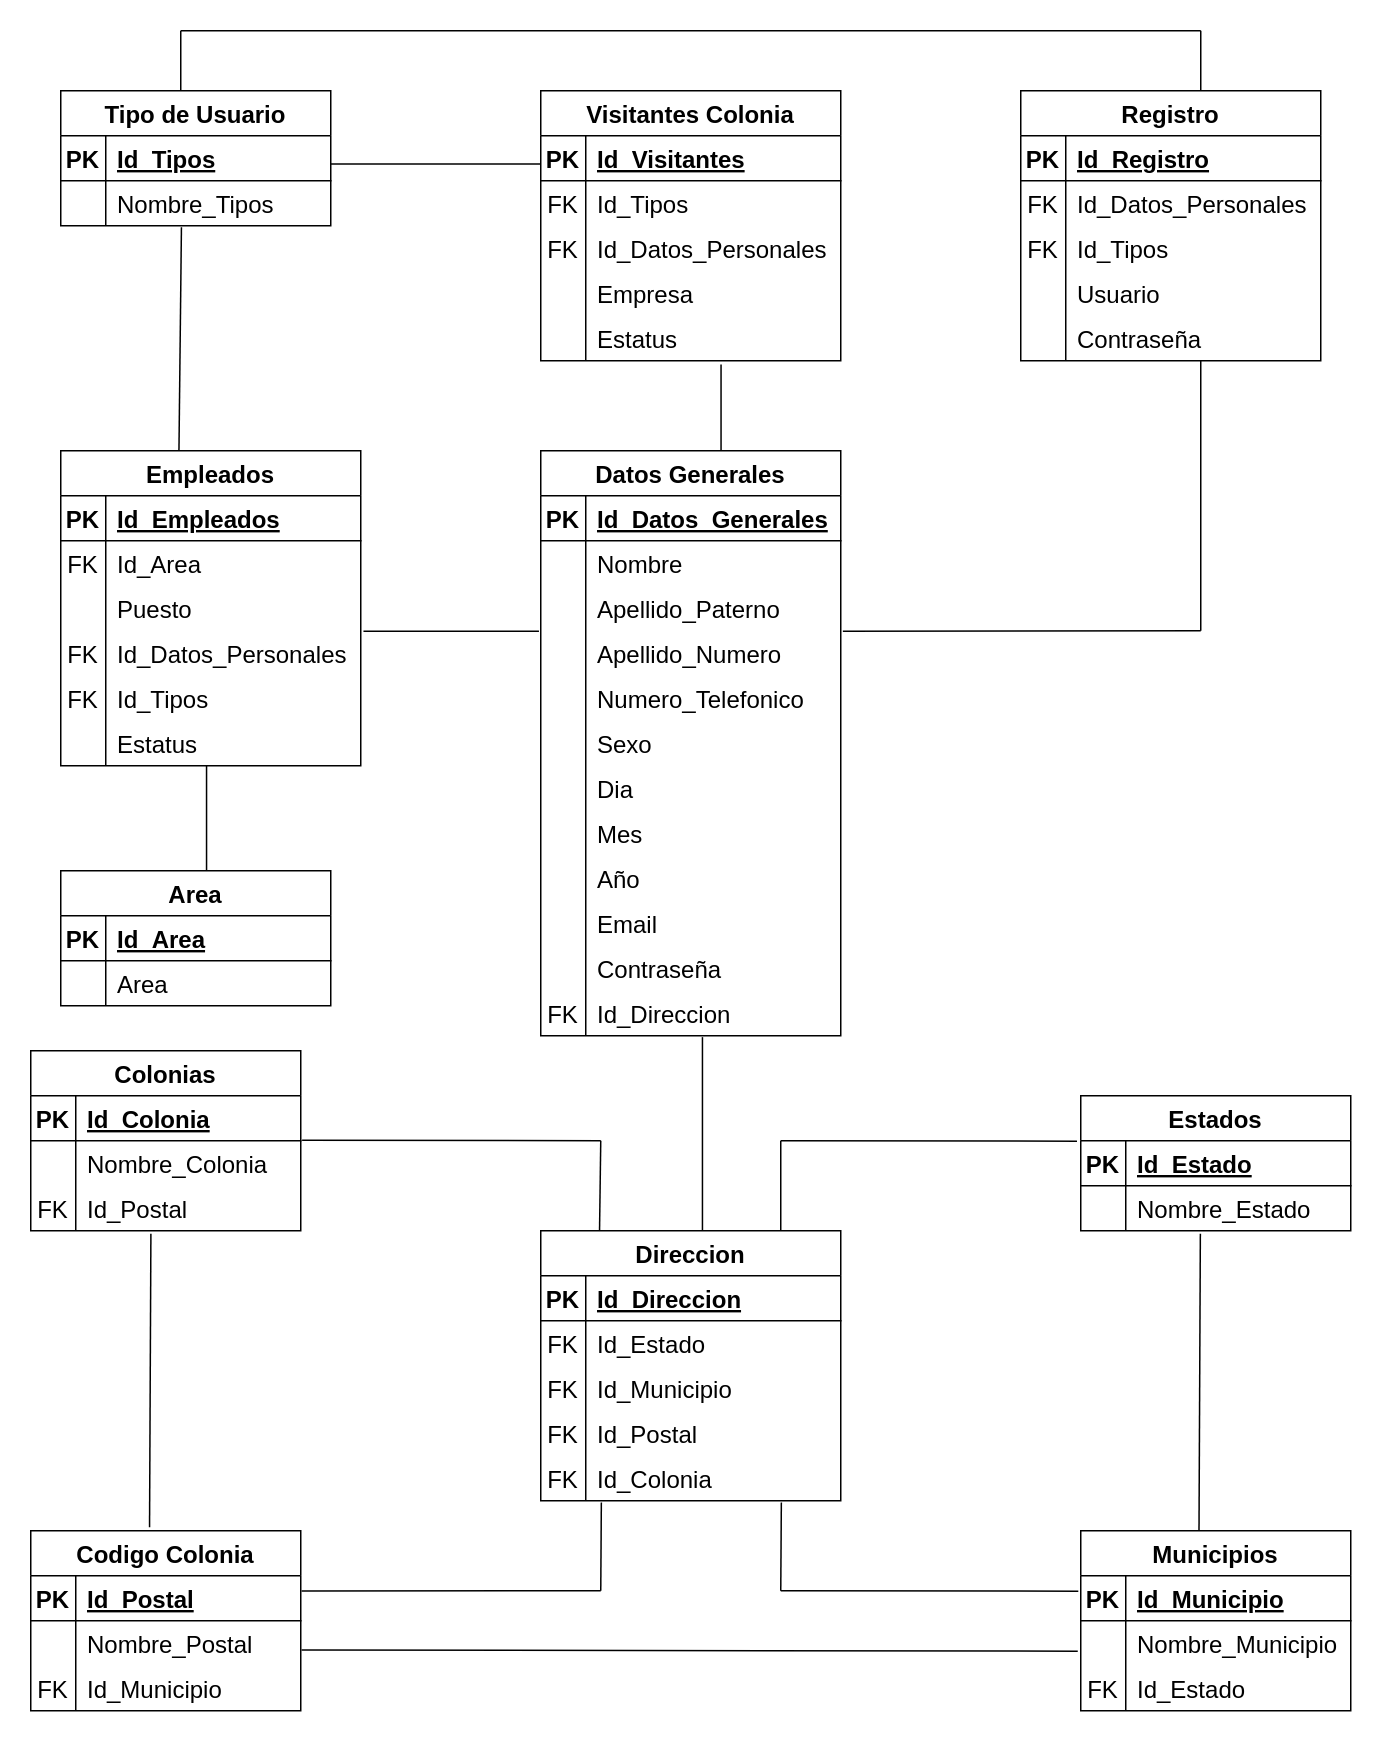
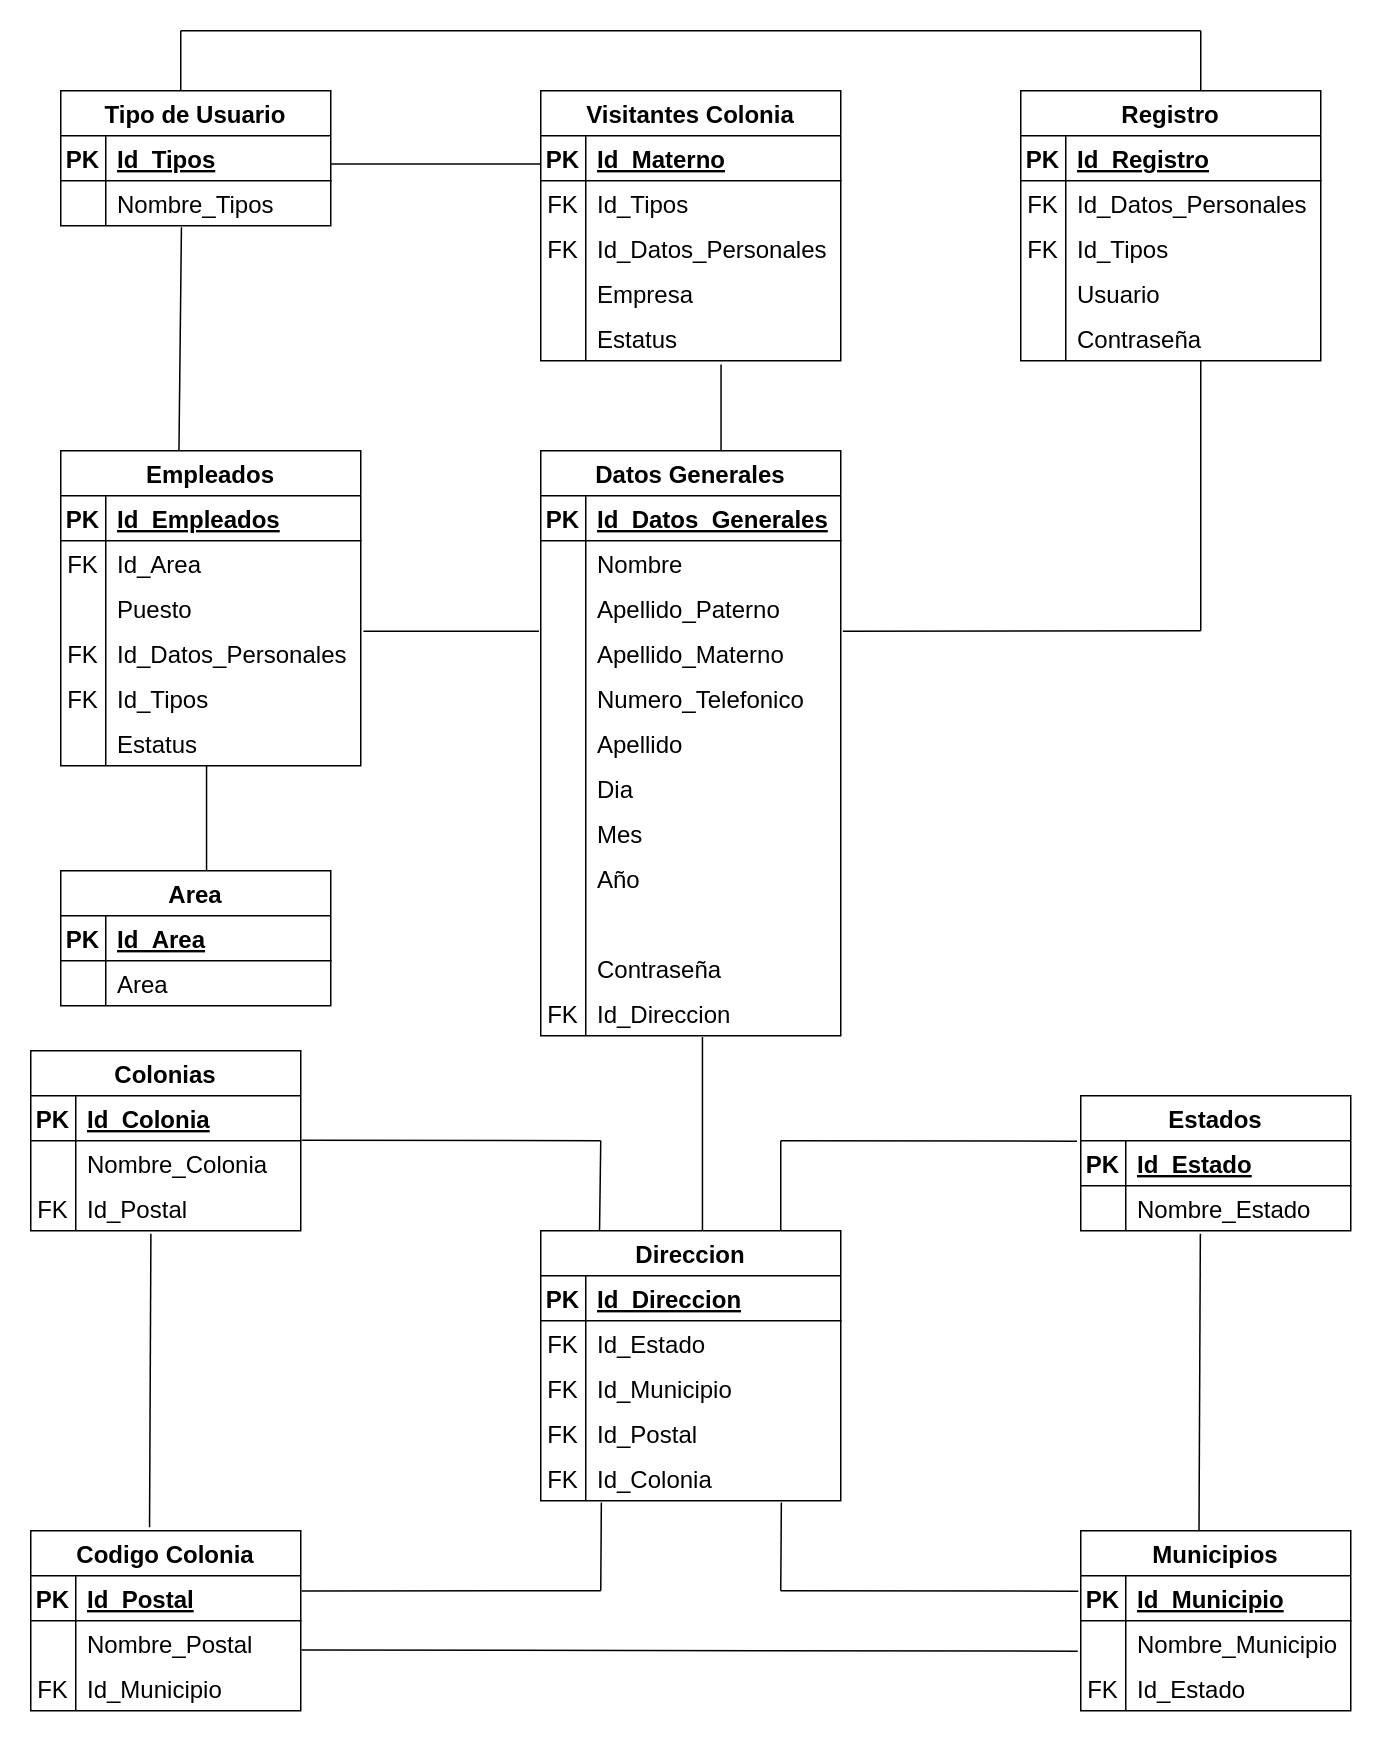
(678, 160) -> (664, 160)
(688, 655) -> (695, 655)
(624, 745) -> (641, 745)
(713, 923) -> none
